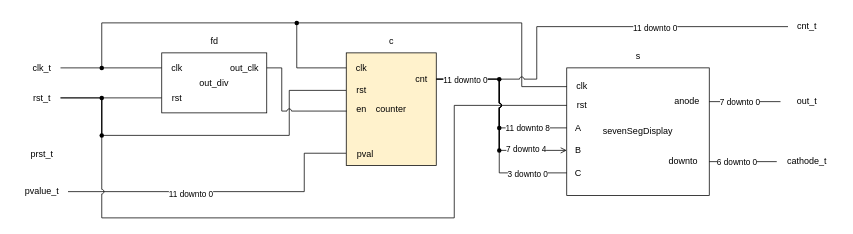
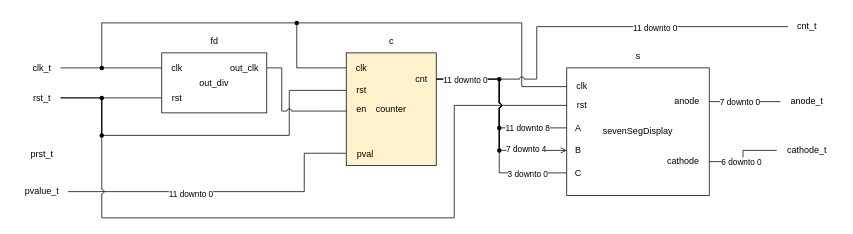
(807, 102) -> (807, 102)
(683, 162) -> (683, 162)
(807, 162) -> (807, 150)
